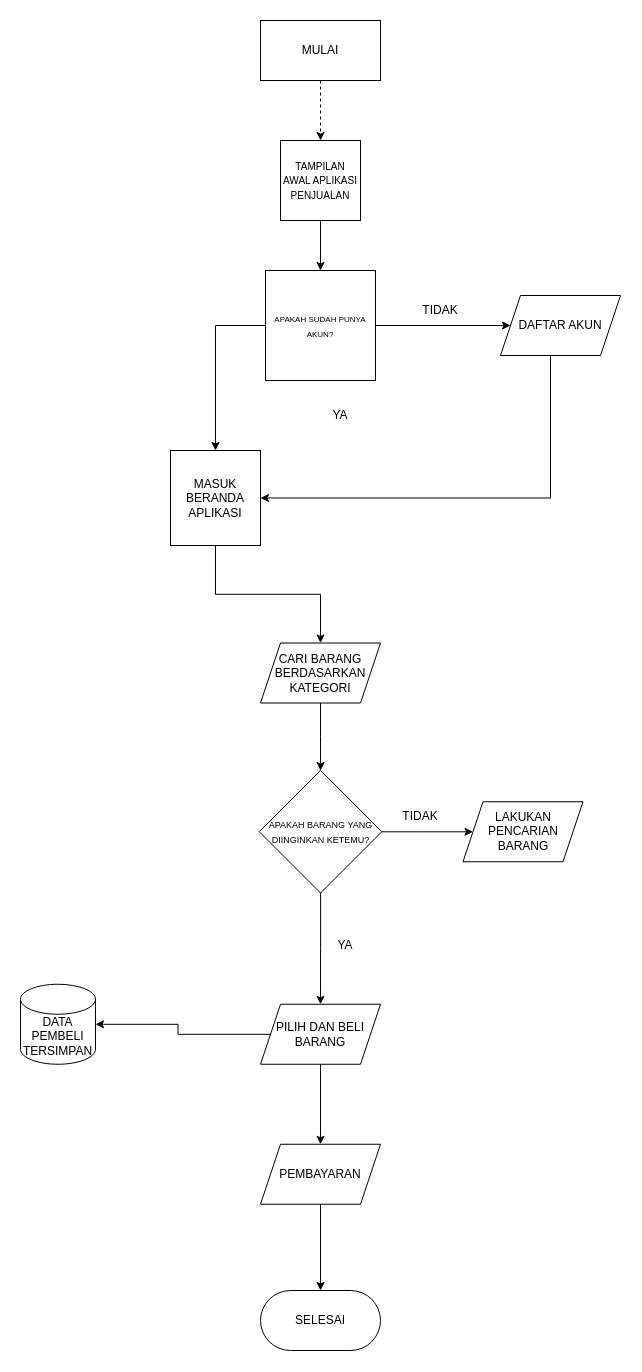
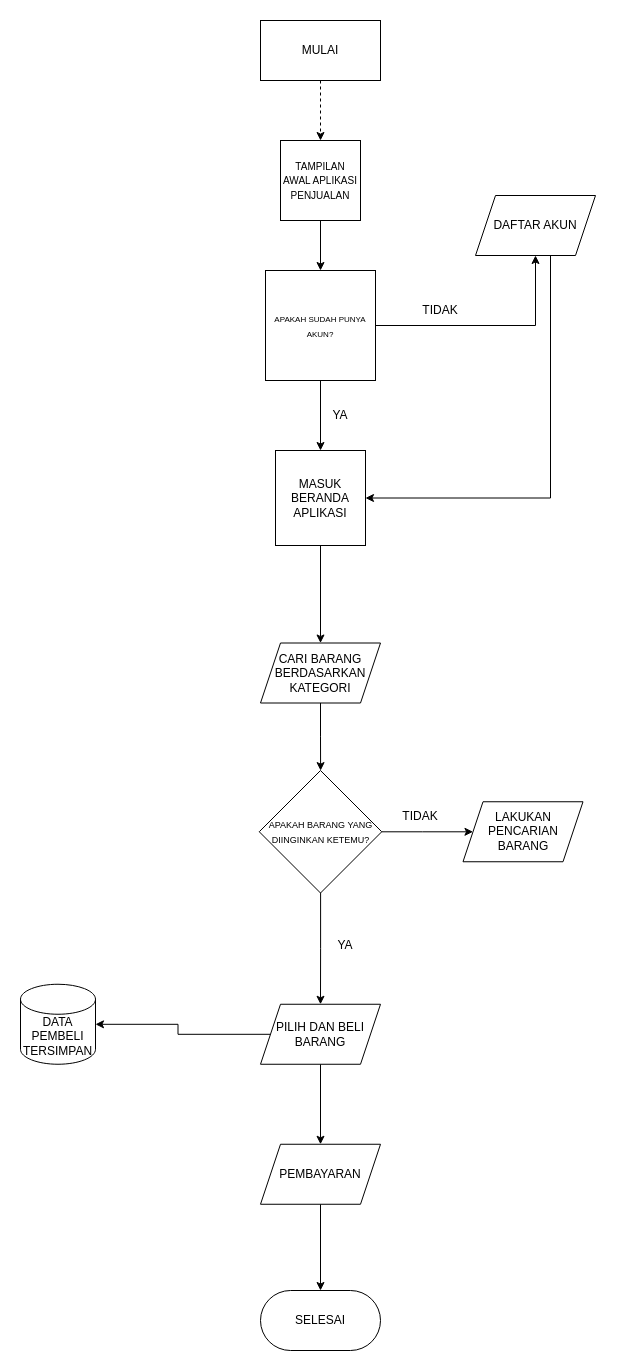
(561, 326) -> (536, 226)
(216, 498) -> (321, 498)
